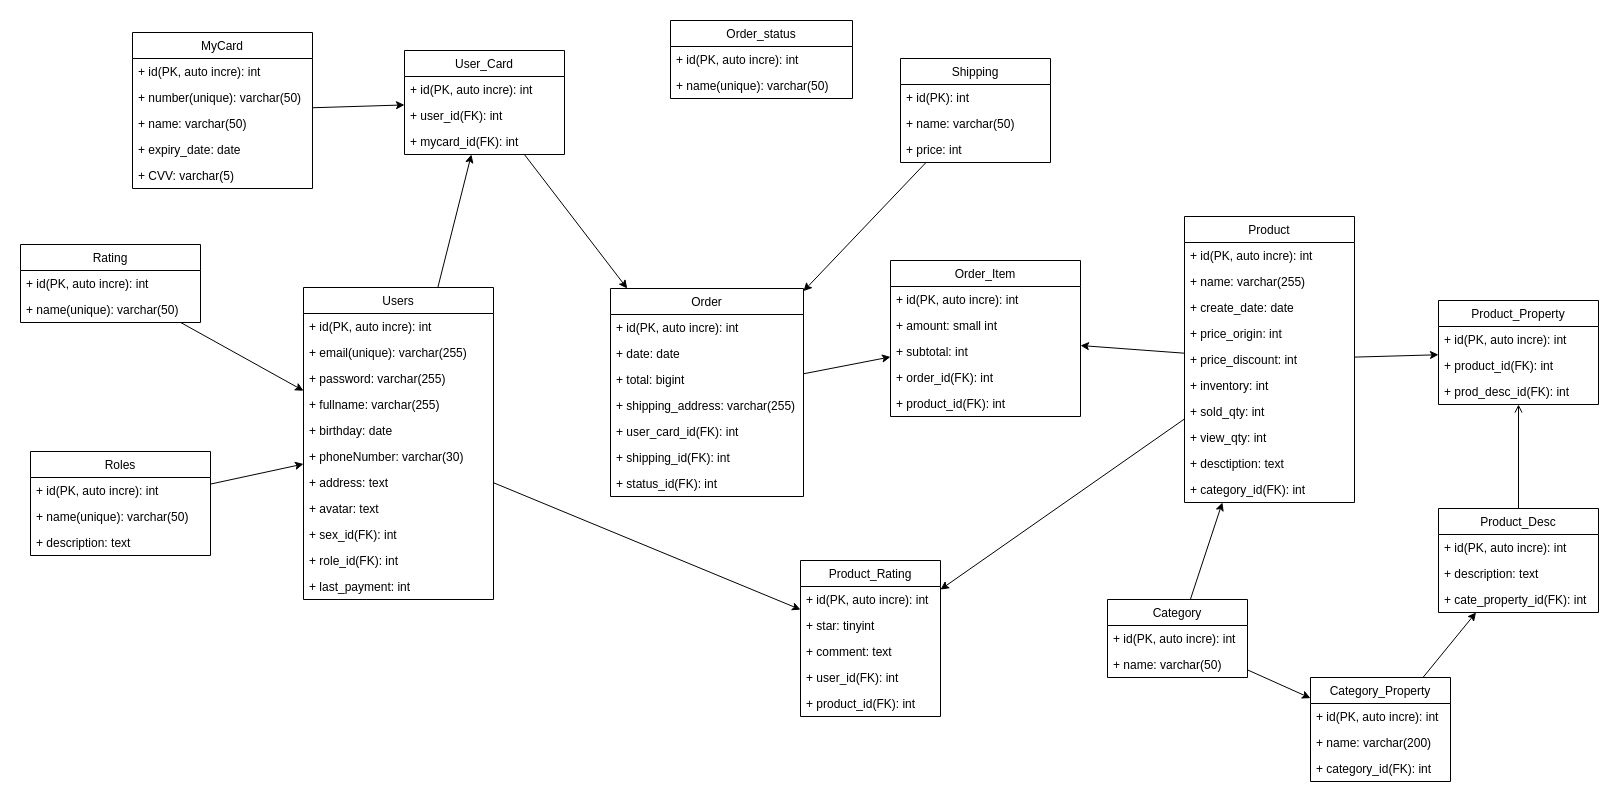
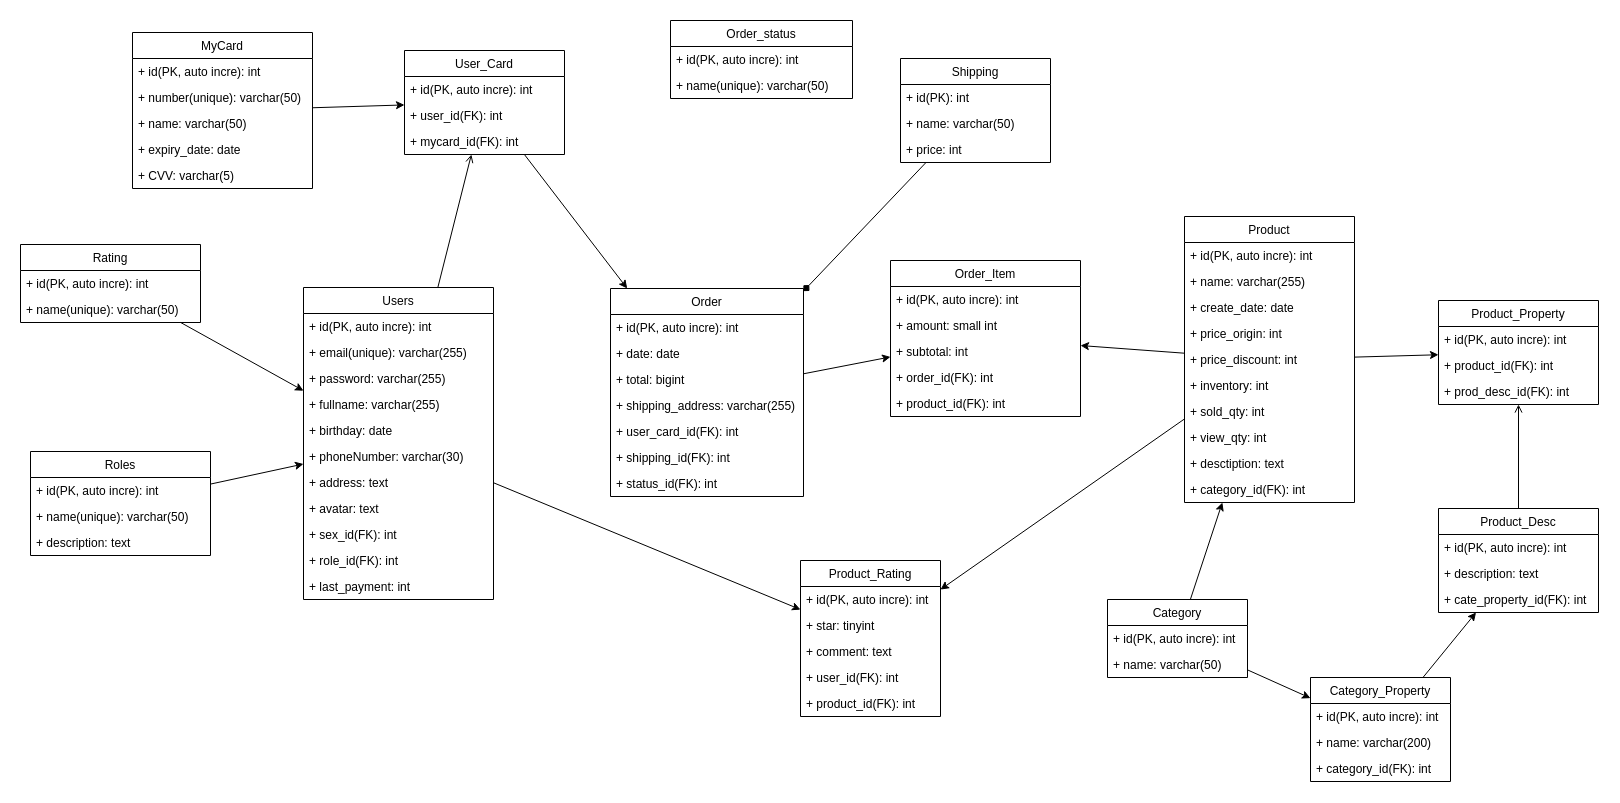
(469, 163) -> (470, 161)
(809, 286) -> (810, 285)
